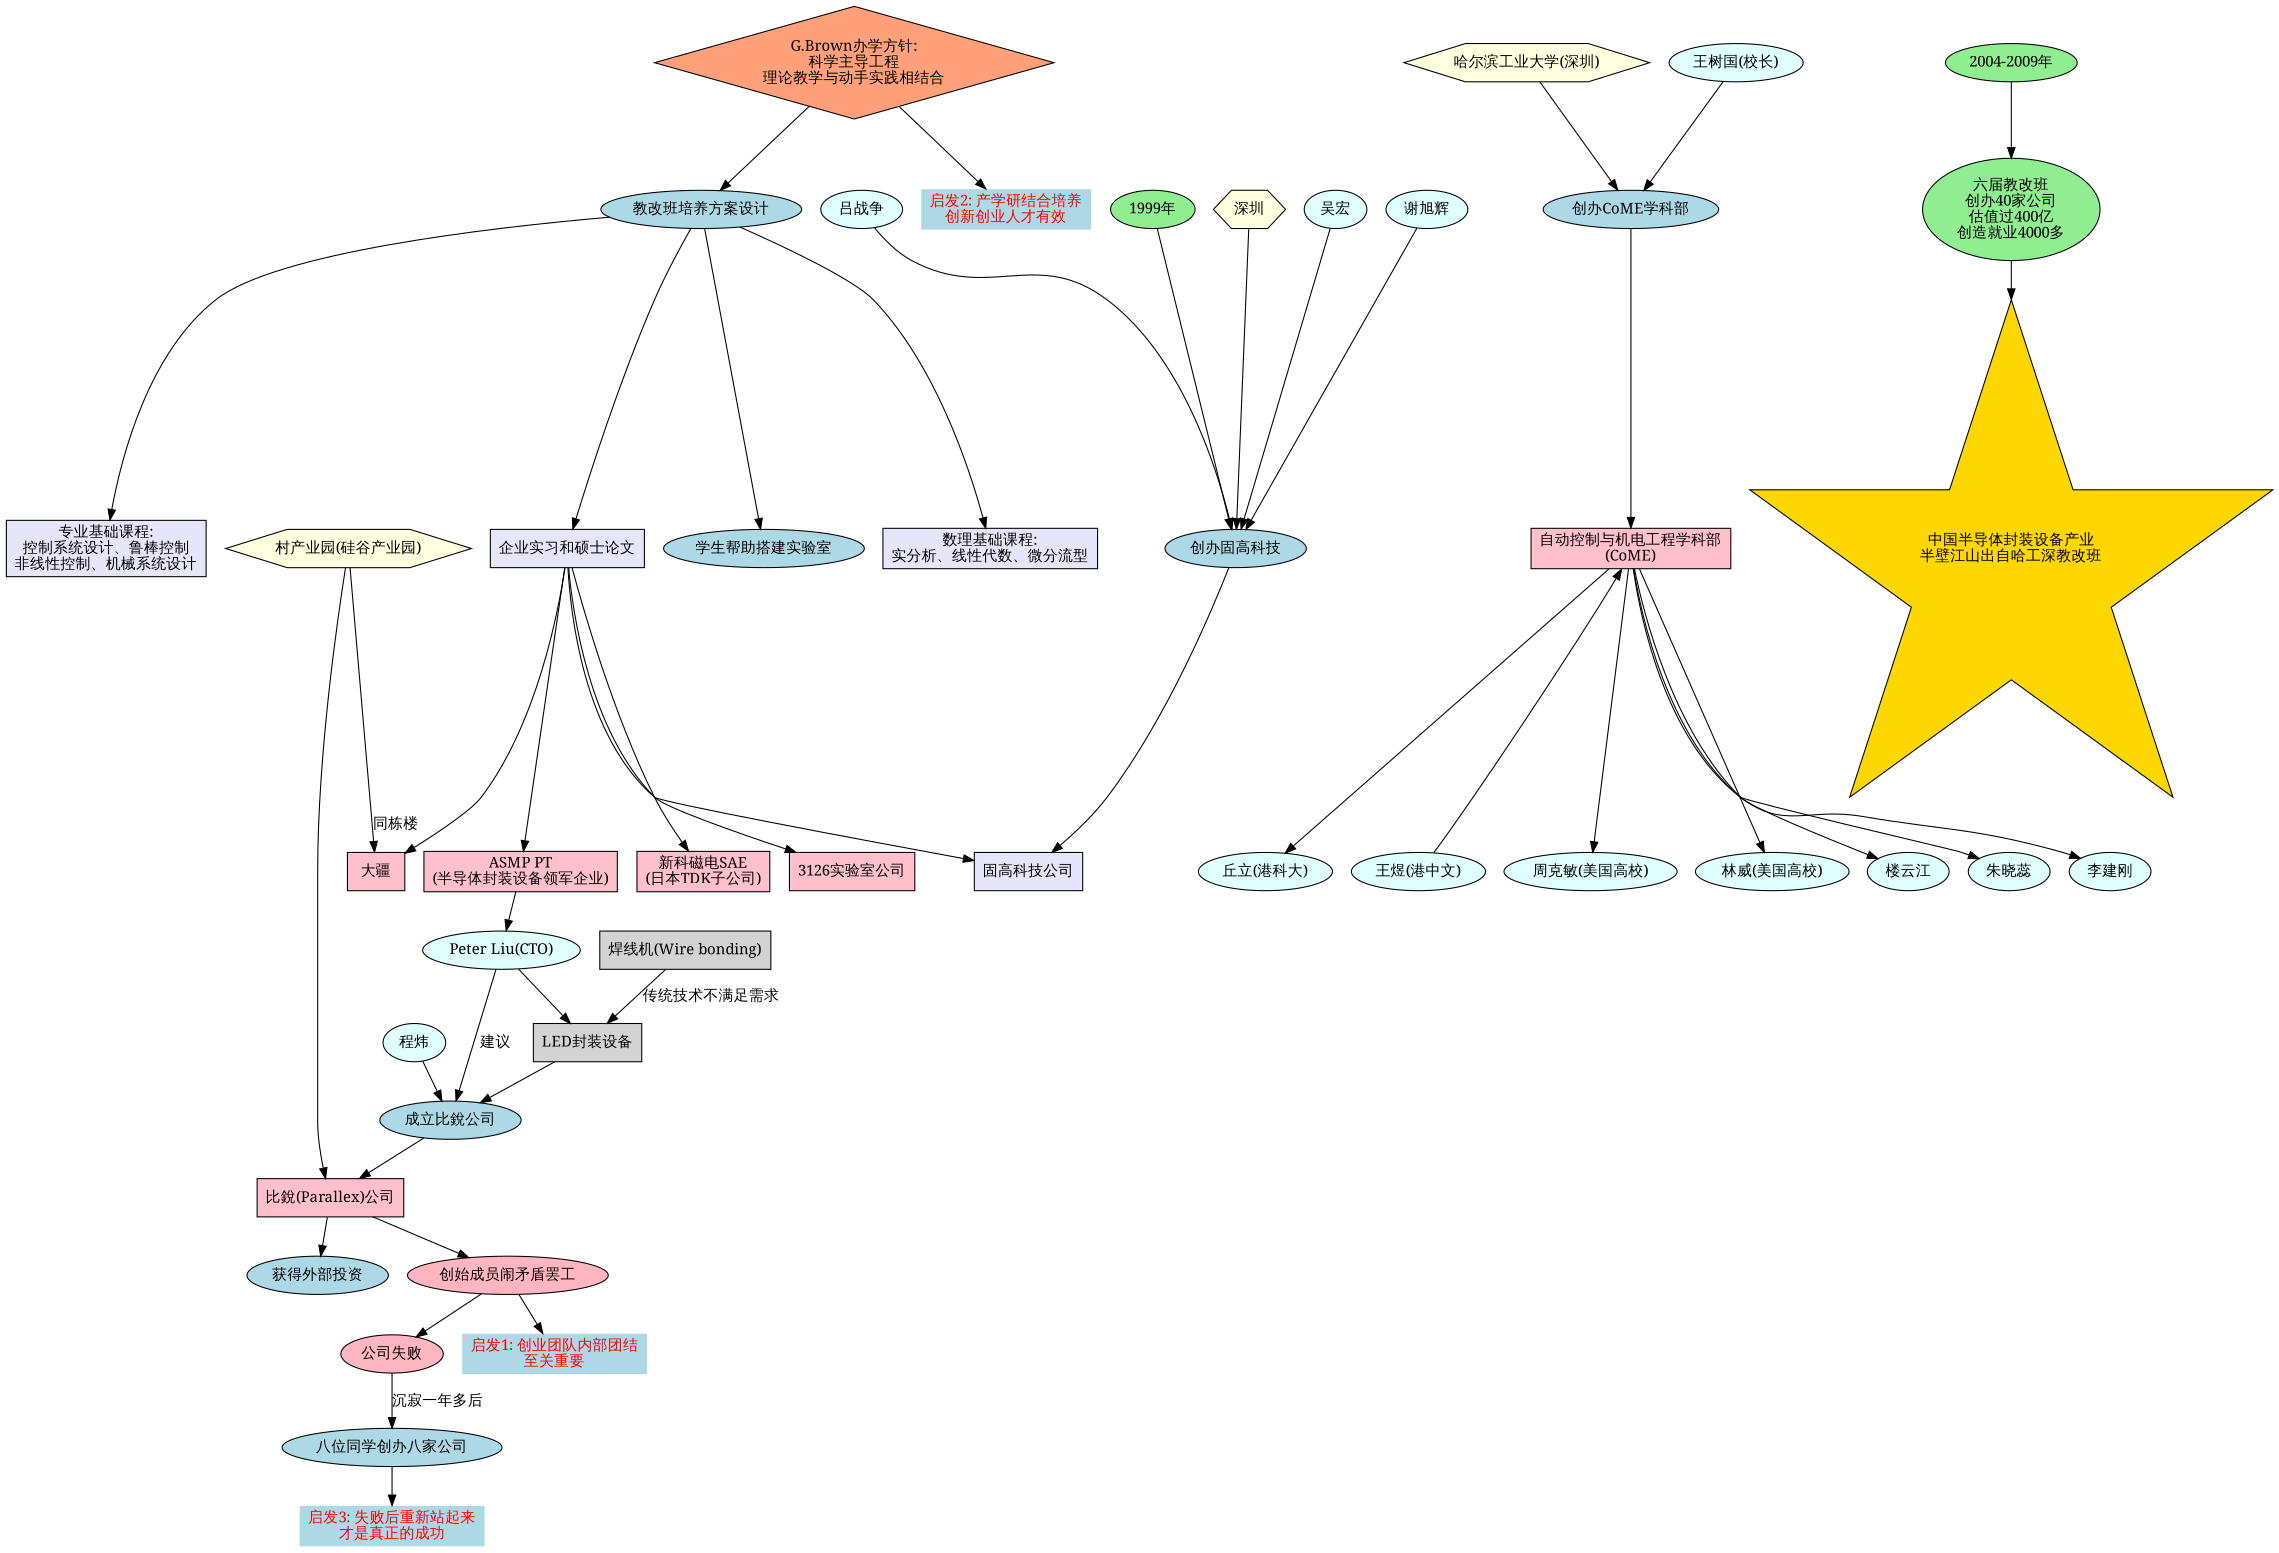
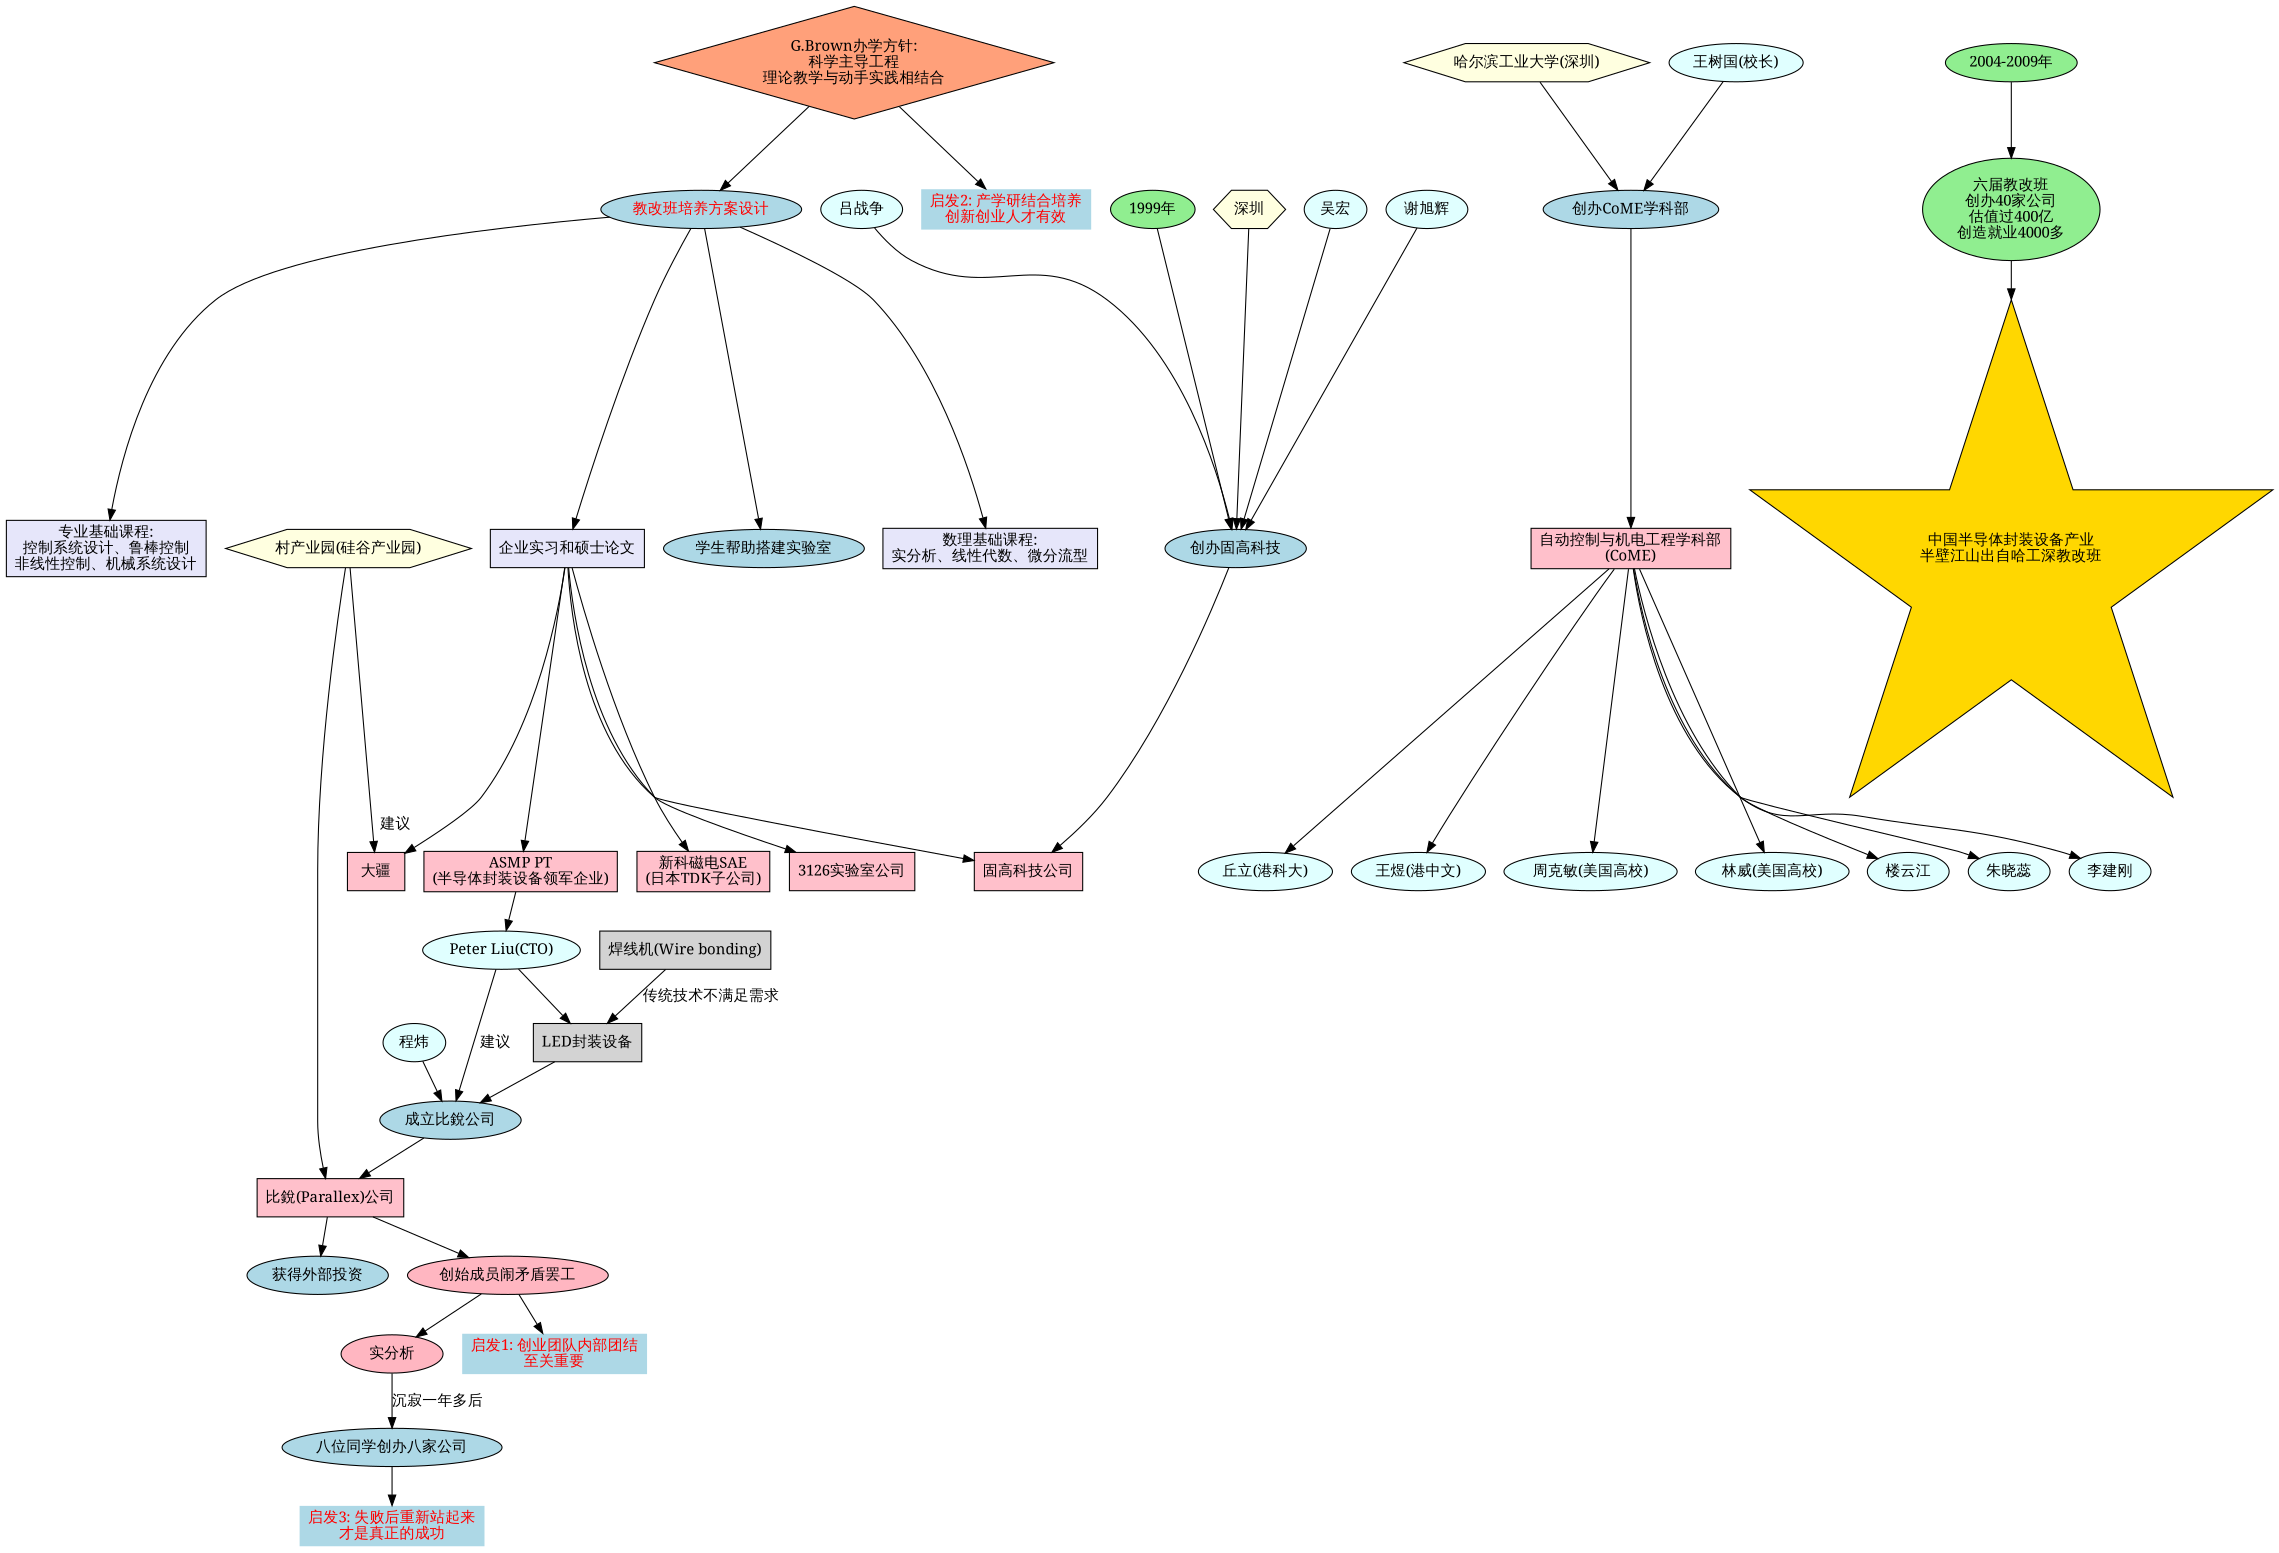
(701, 209) -> (701, 209)
(1527, 717) -> (1521, 705)
(396, 824) -> (396, 824)
(1028, 872) -> (1028, 872)
(392, 1354) -> (392, 1354)
